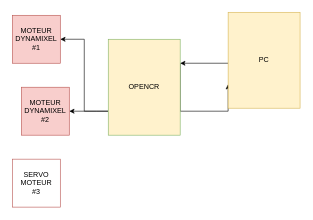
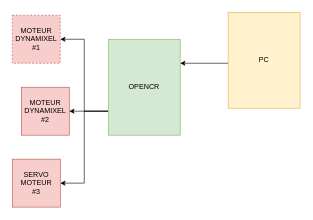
(36, 39) -> (36, 39)
(144, 87) -> (144, 87)
(227, 111) -> none
(36, 183) -> (36, 183)
none -> (65, 183)
